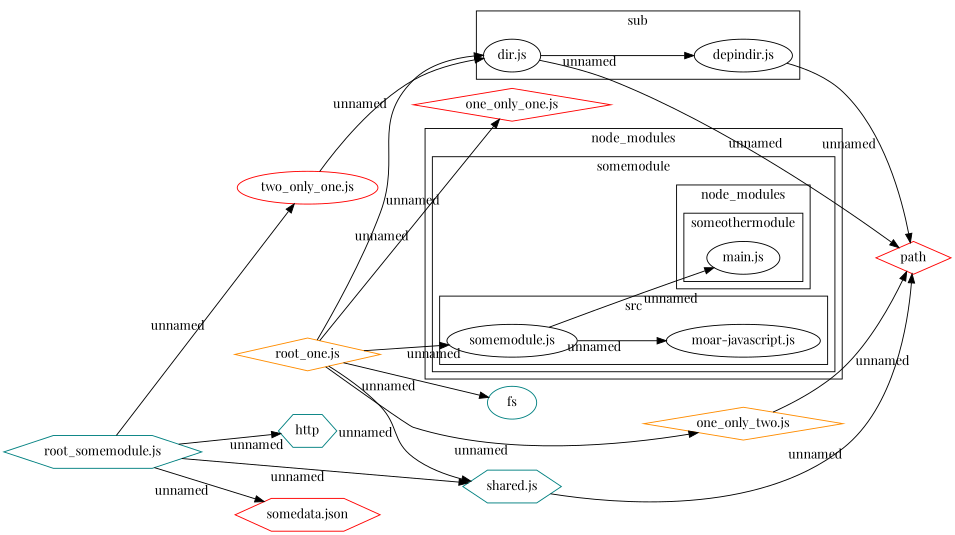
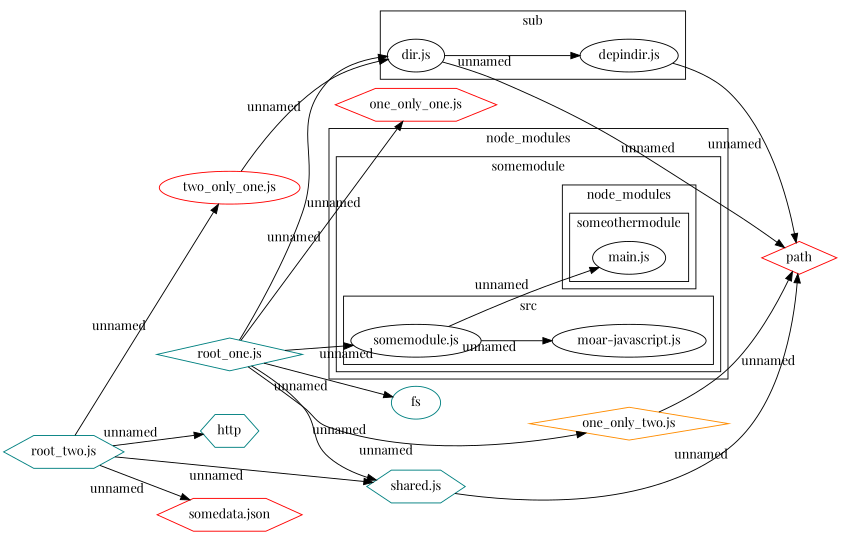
(512, 105) -> (416, 105)
(308, 354) -> (230, 354)
(103, 452) -> (64, 452)
